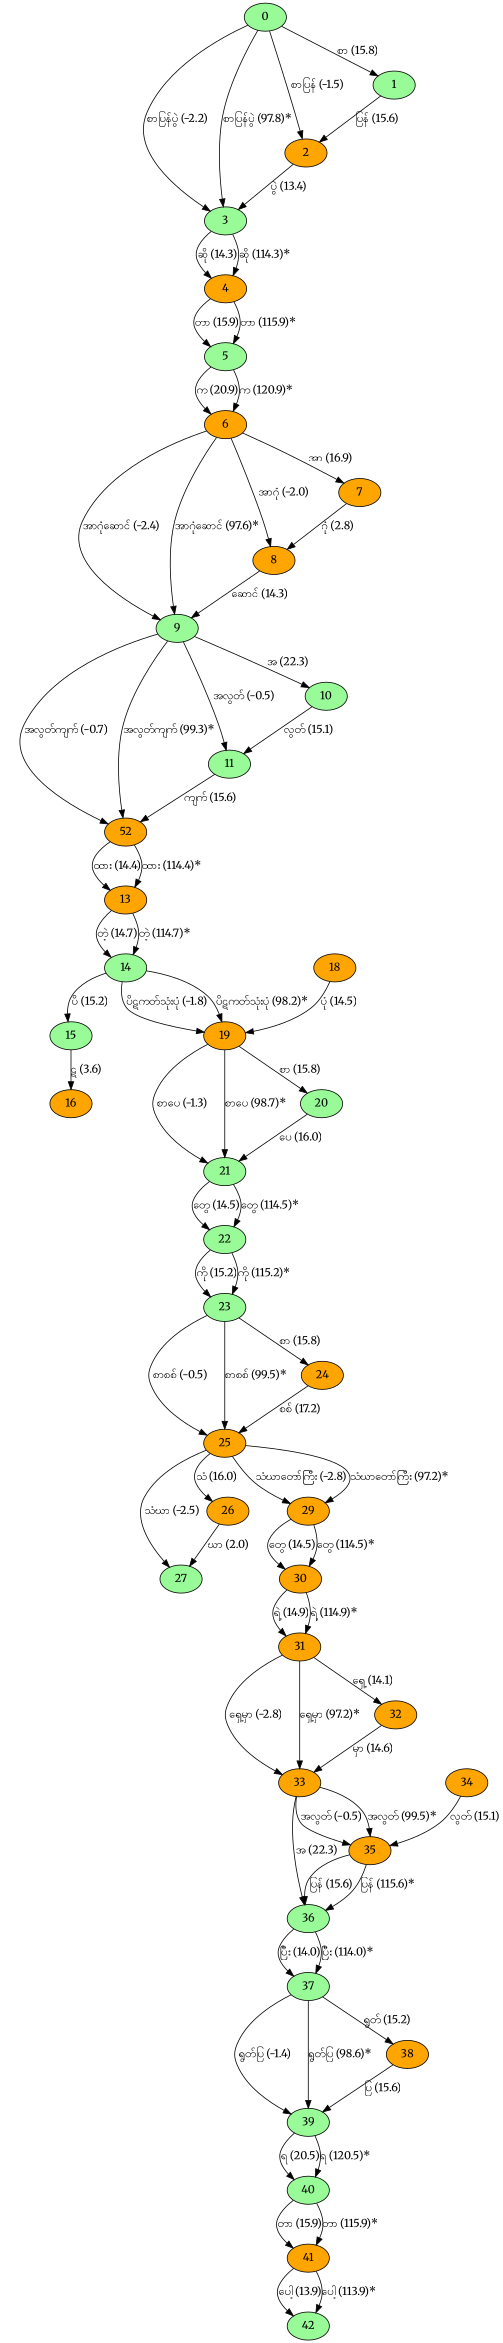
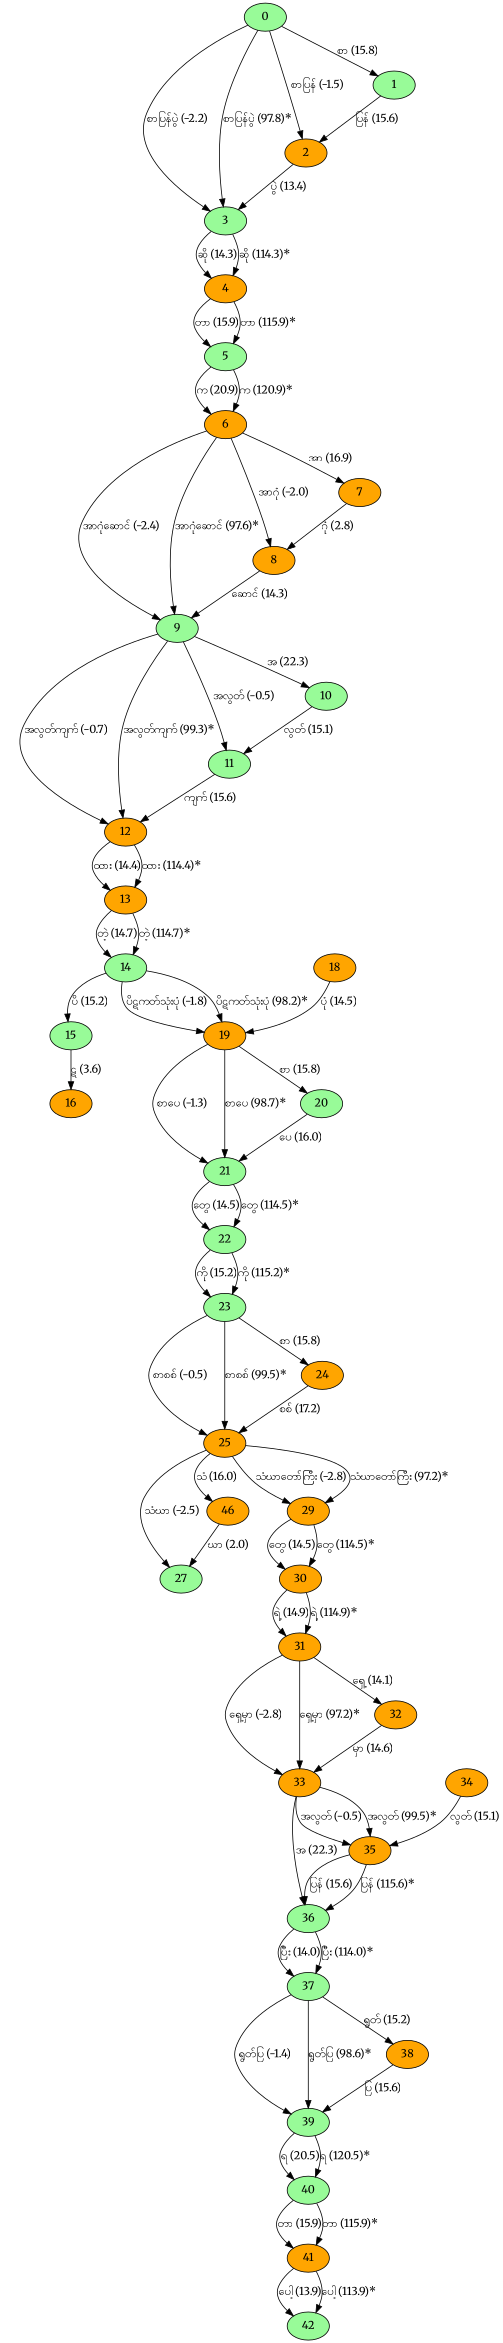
(126, 832) -> (126, 832)
(228, 1511) -> (228, 1511)
